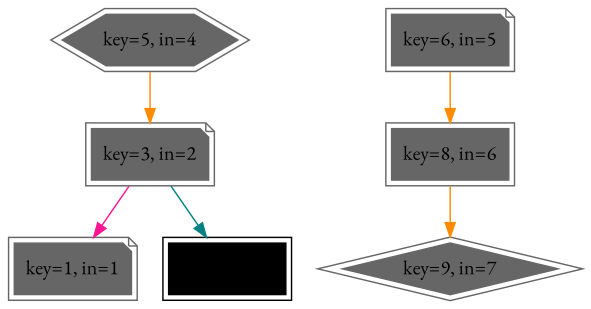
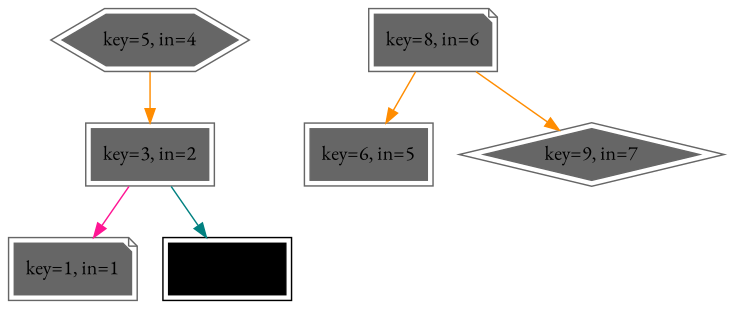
(450, 40) -> (369, 155)
(450, 90) -> (404, 91)
(150, 154) -> (150, 155)
(450, 154) -> (433, 40)
